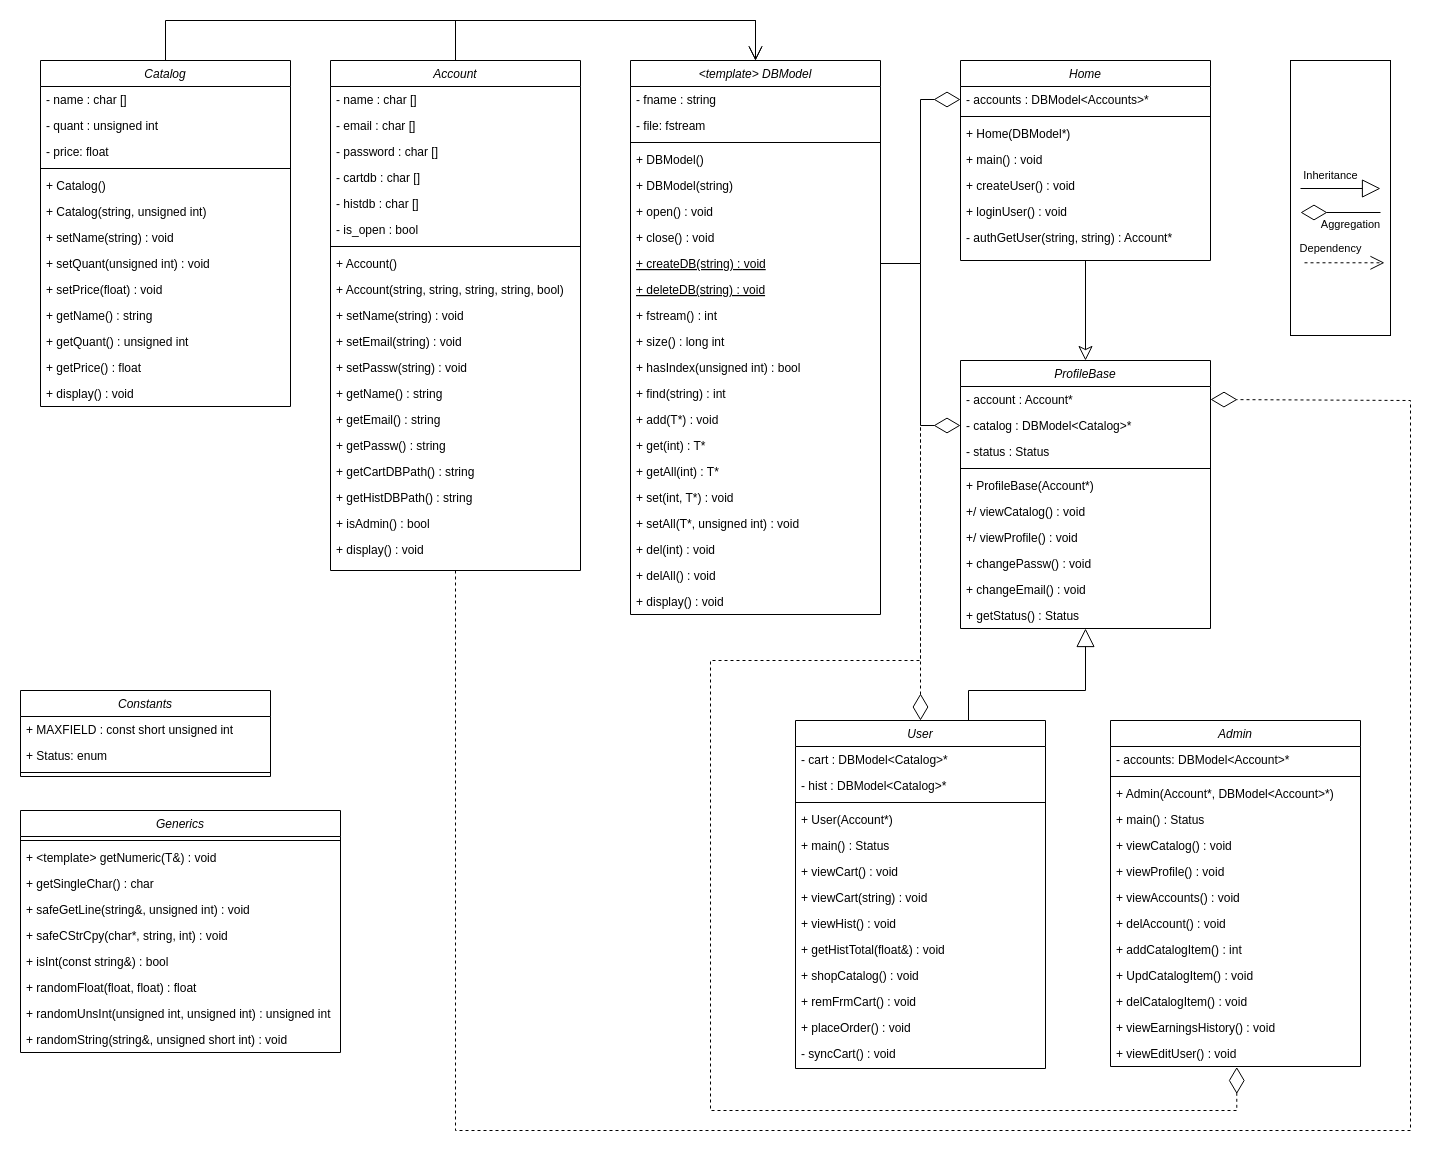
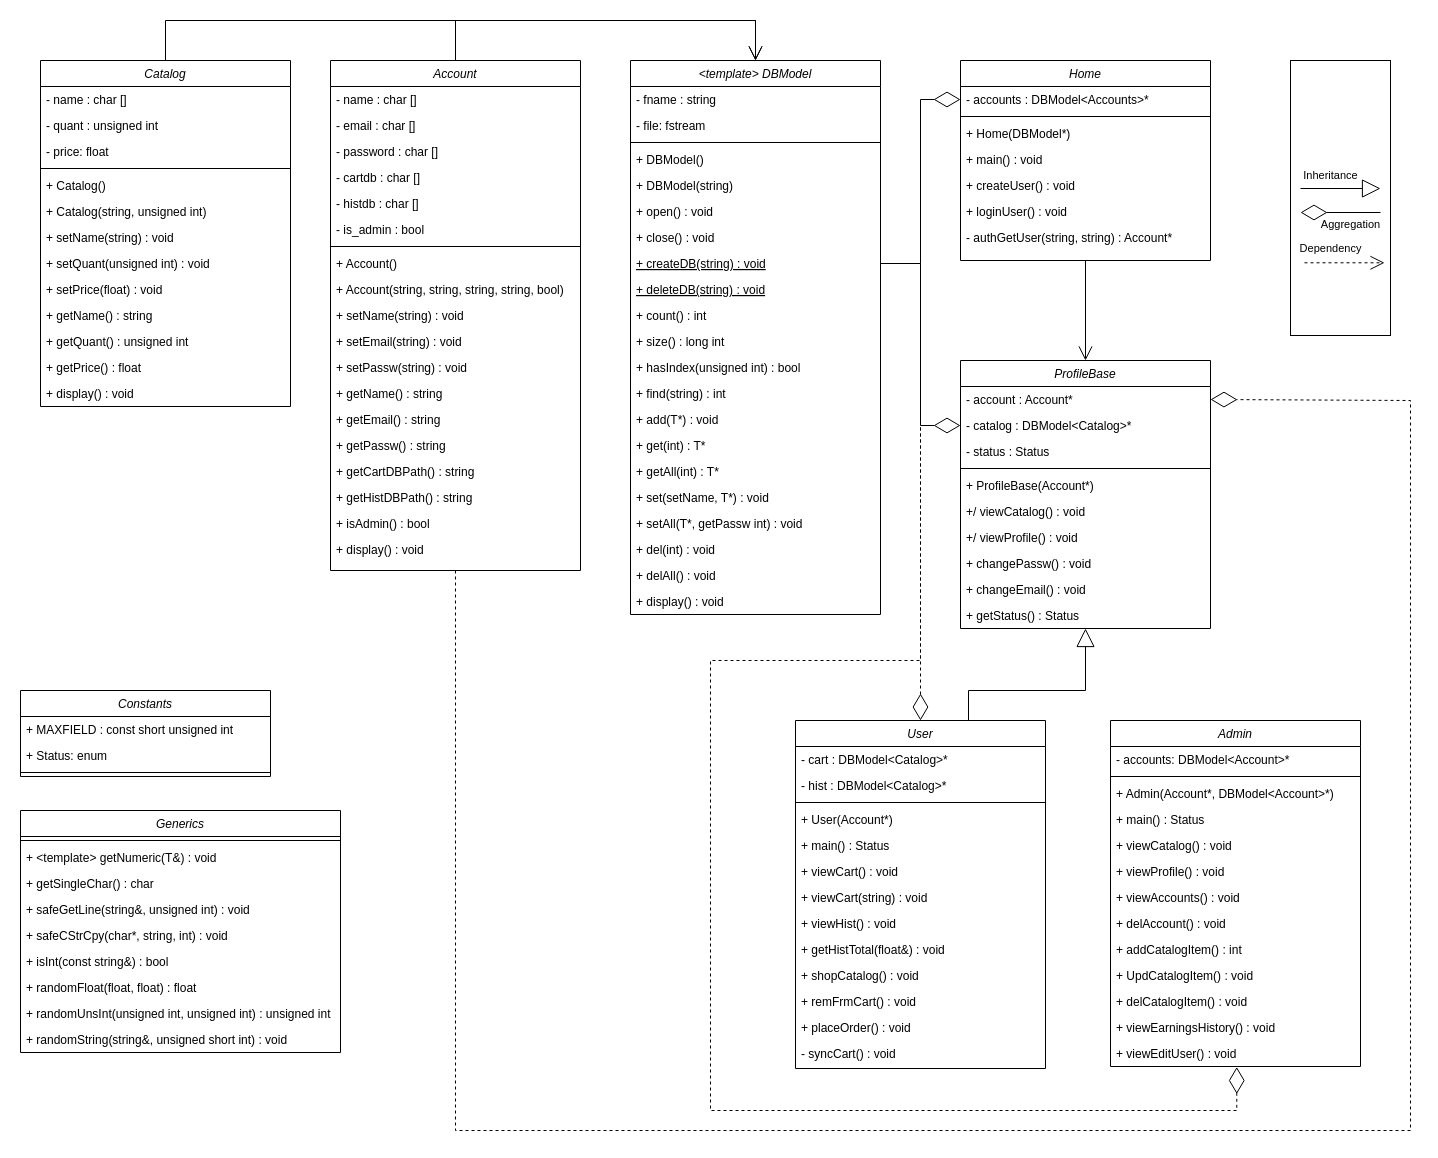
(380, 230) -> (382, 230)
(685, 316) -> (679, 316)
(1086, 348) -> (1086, 352)
(694, 498) -> (709, 498)
(728, 524) -> (730, 524)
